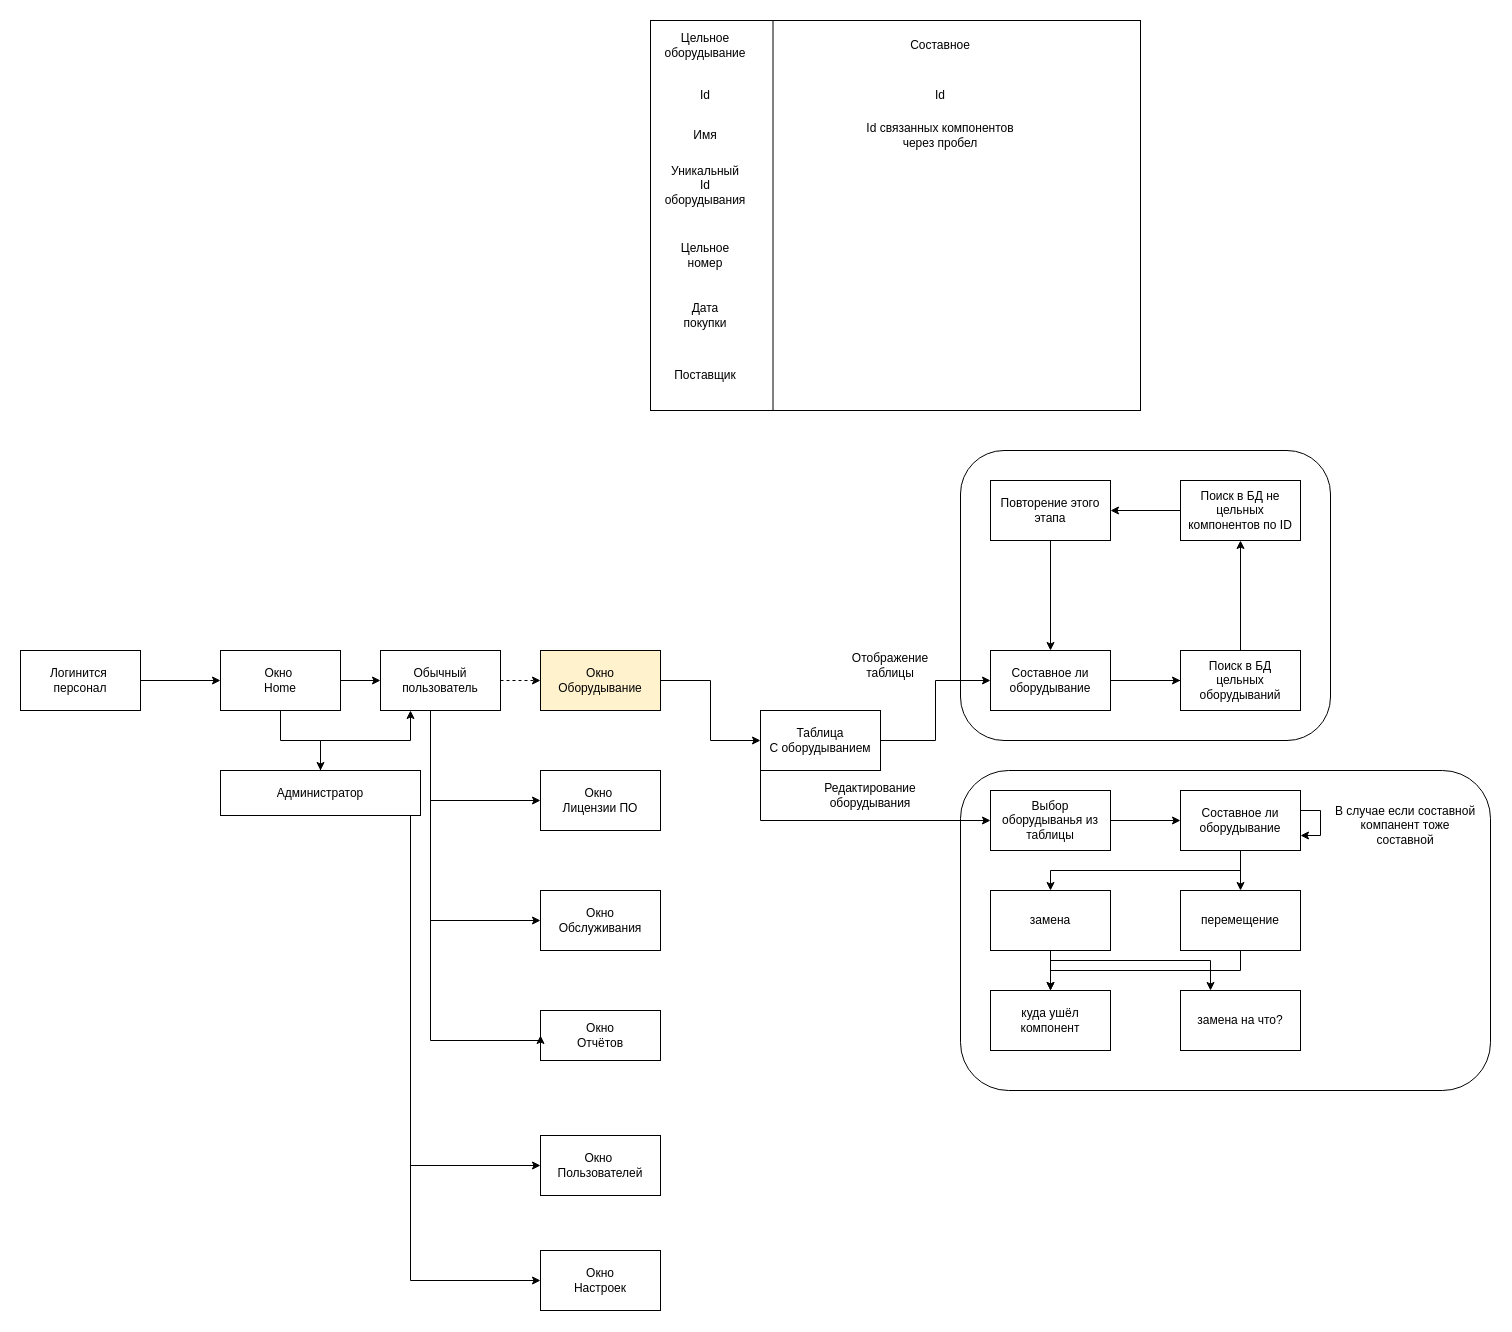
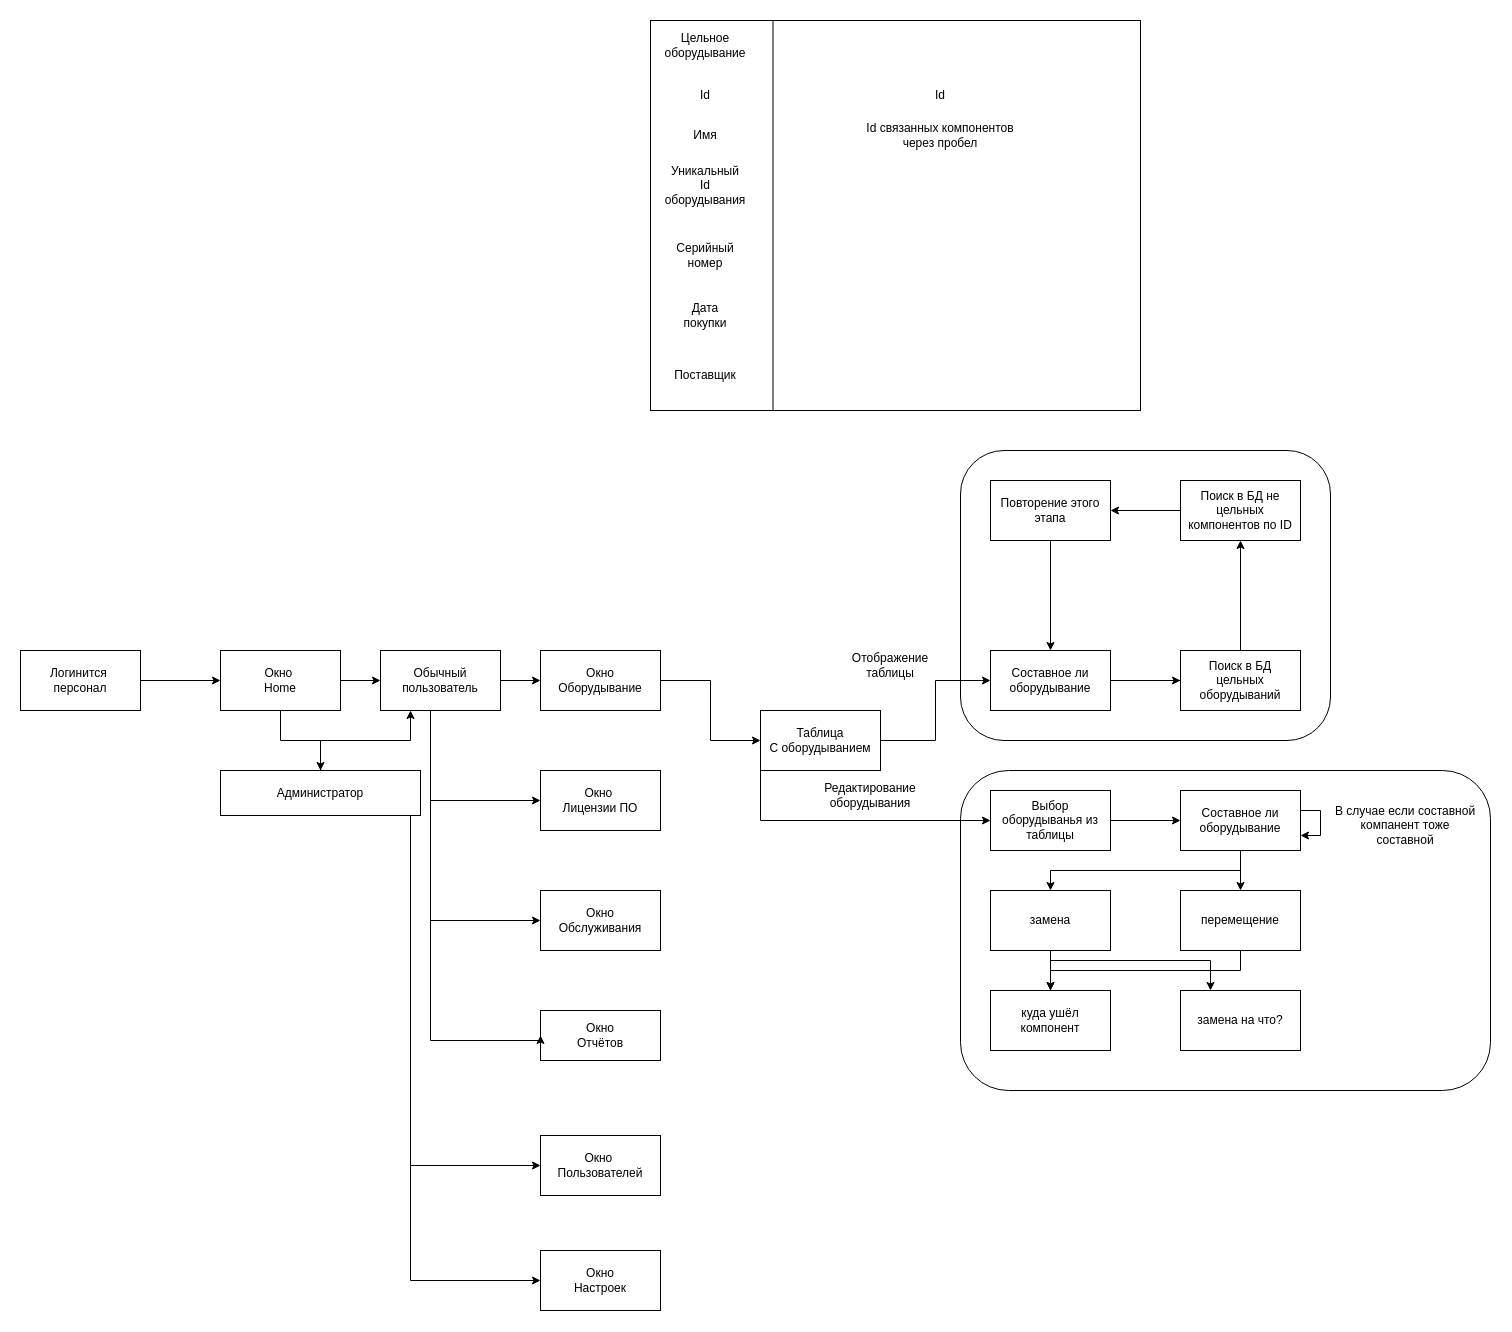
(941, 46) -> none
(706, 256) -> (706, 256)
(517, 681) -> (517, 681)
(601, 681) -> (601, 681)
